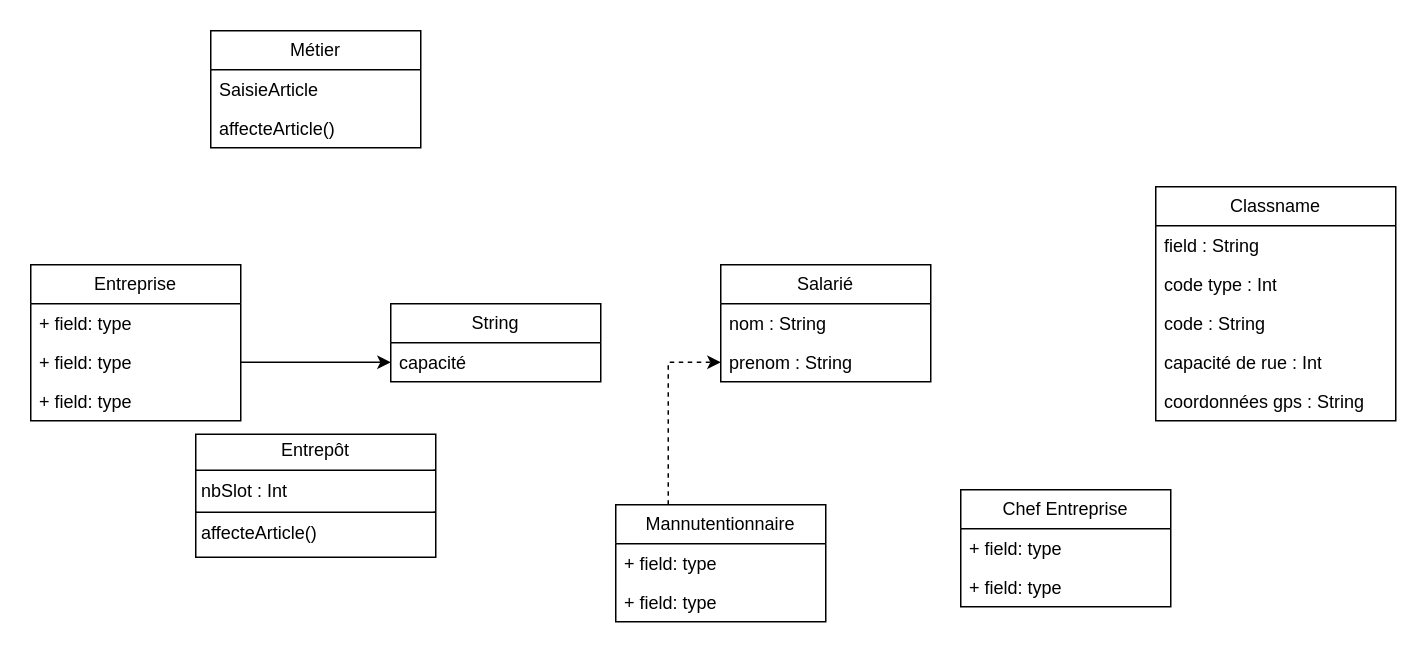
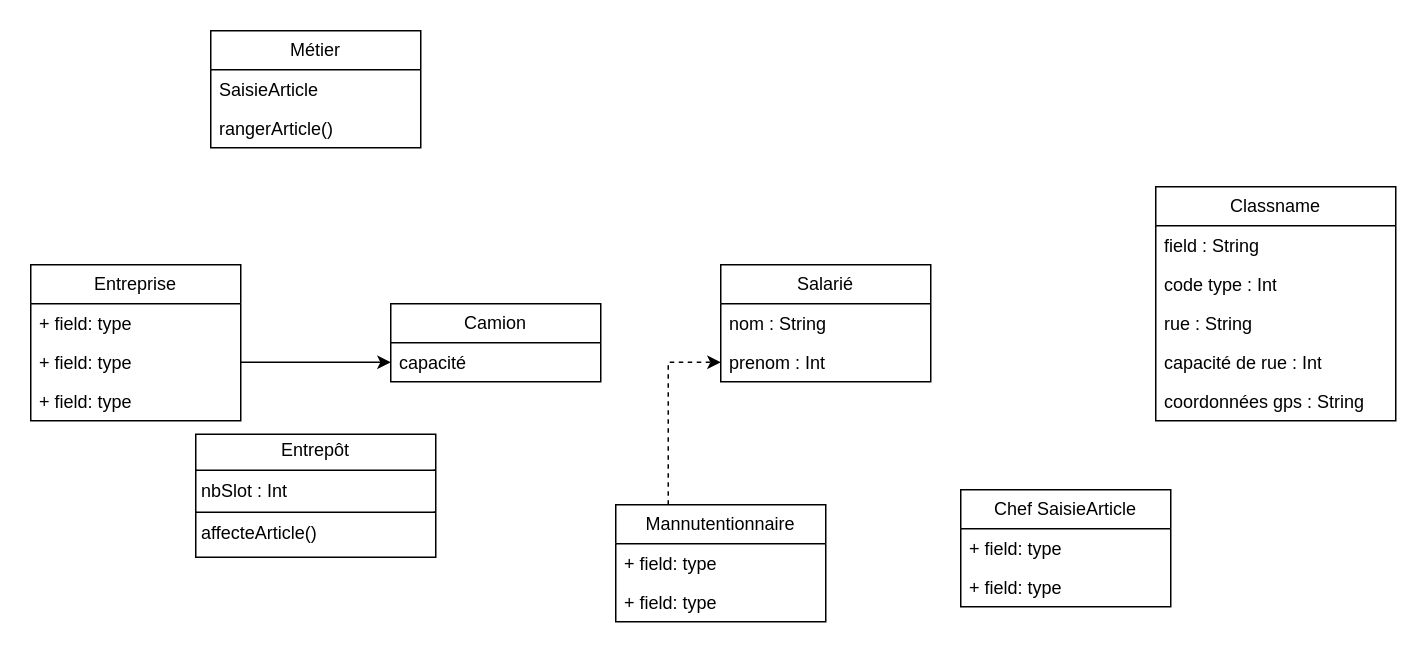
(296, 130) -> (291, 130)
(496, 323) -> (496, 323)
(1221, 325) -> (1216, 325)
(796, 364) -> (783, 364)
(1066, 509) -> (1066, 509)
